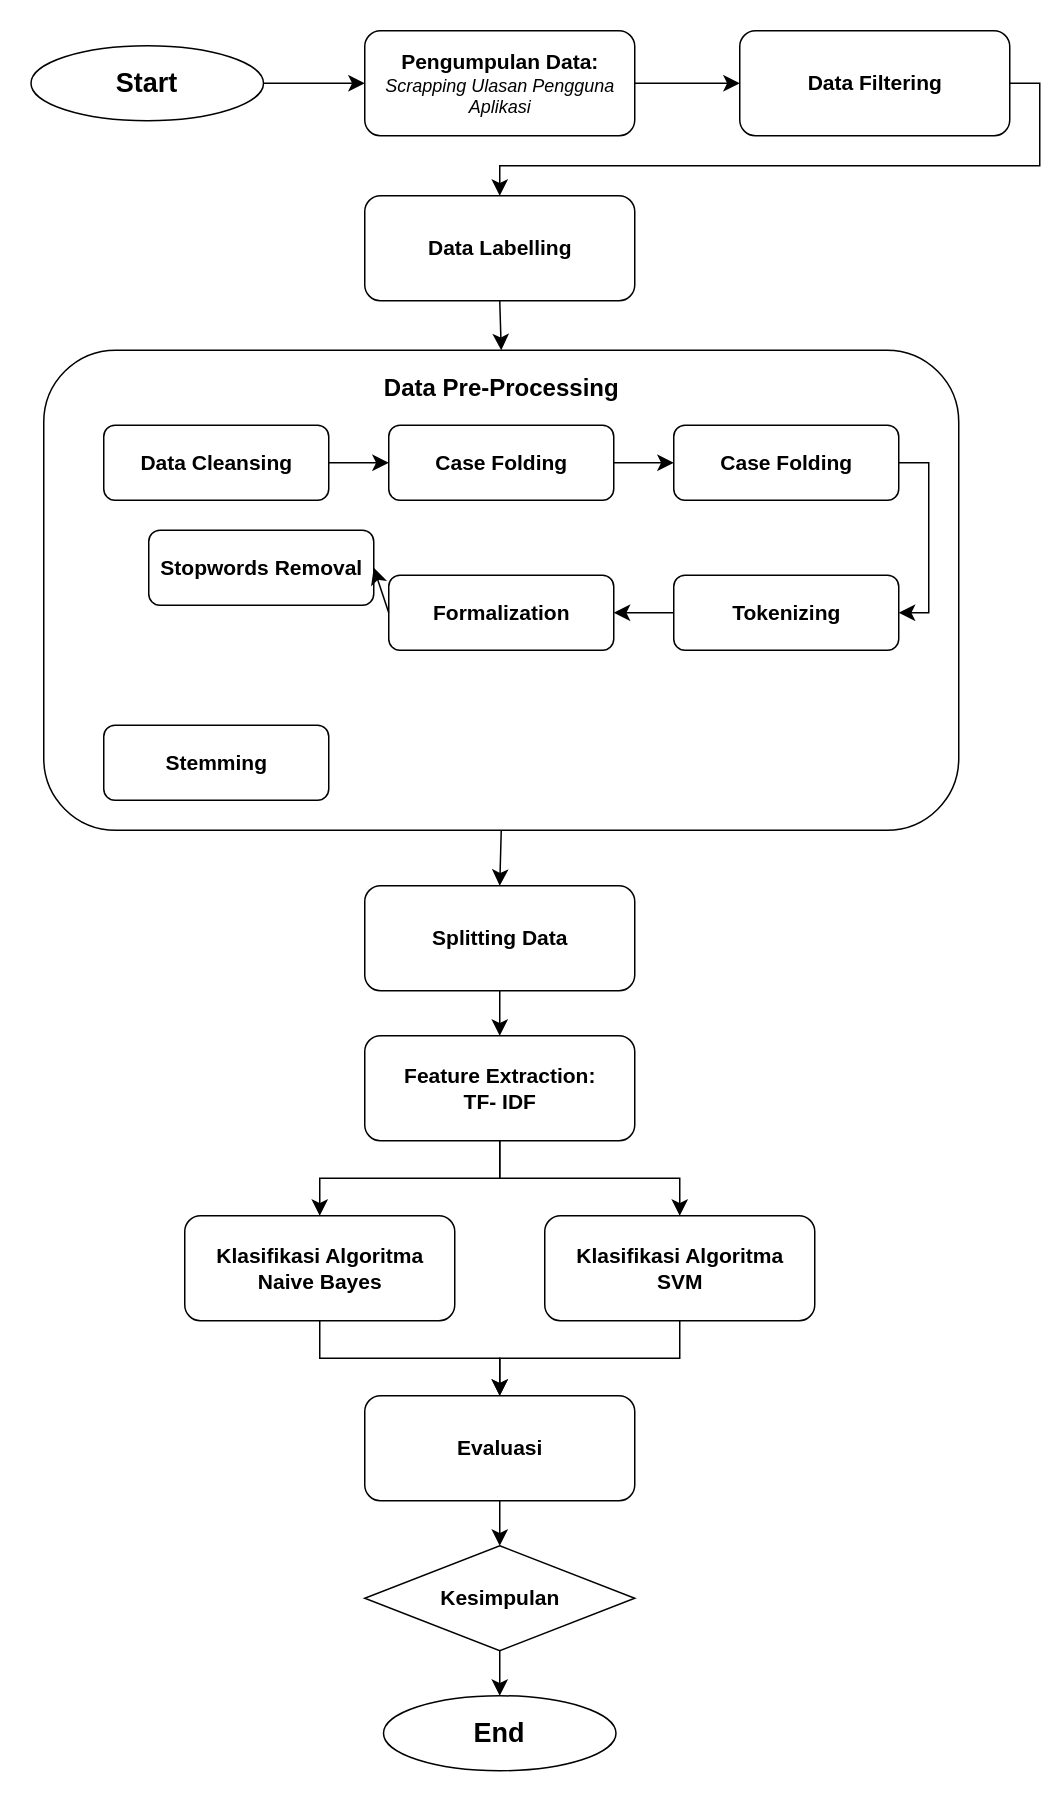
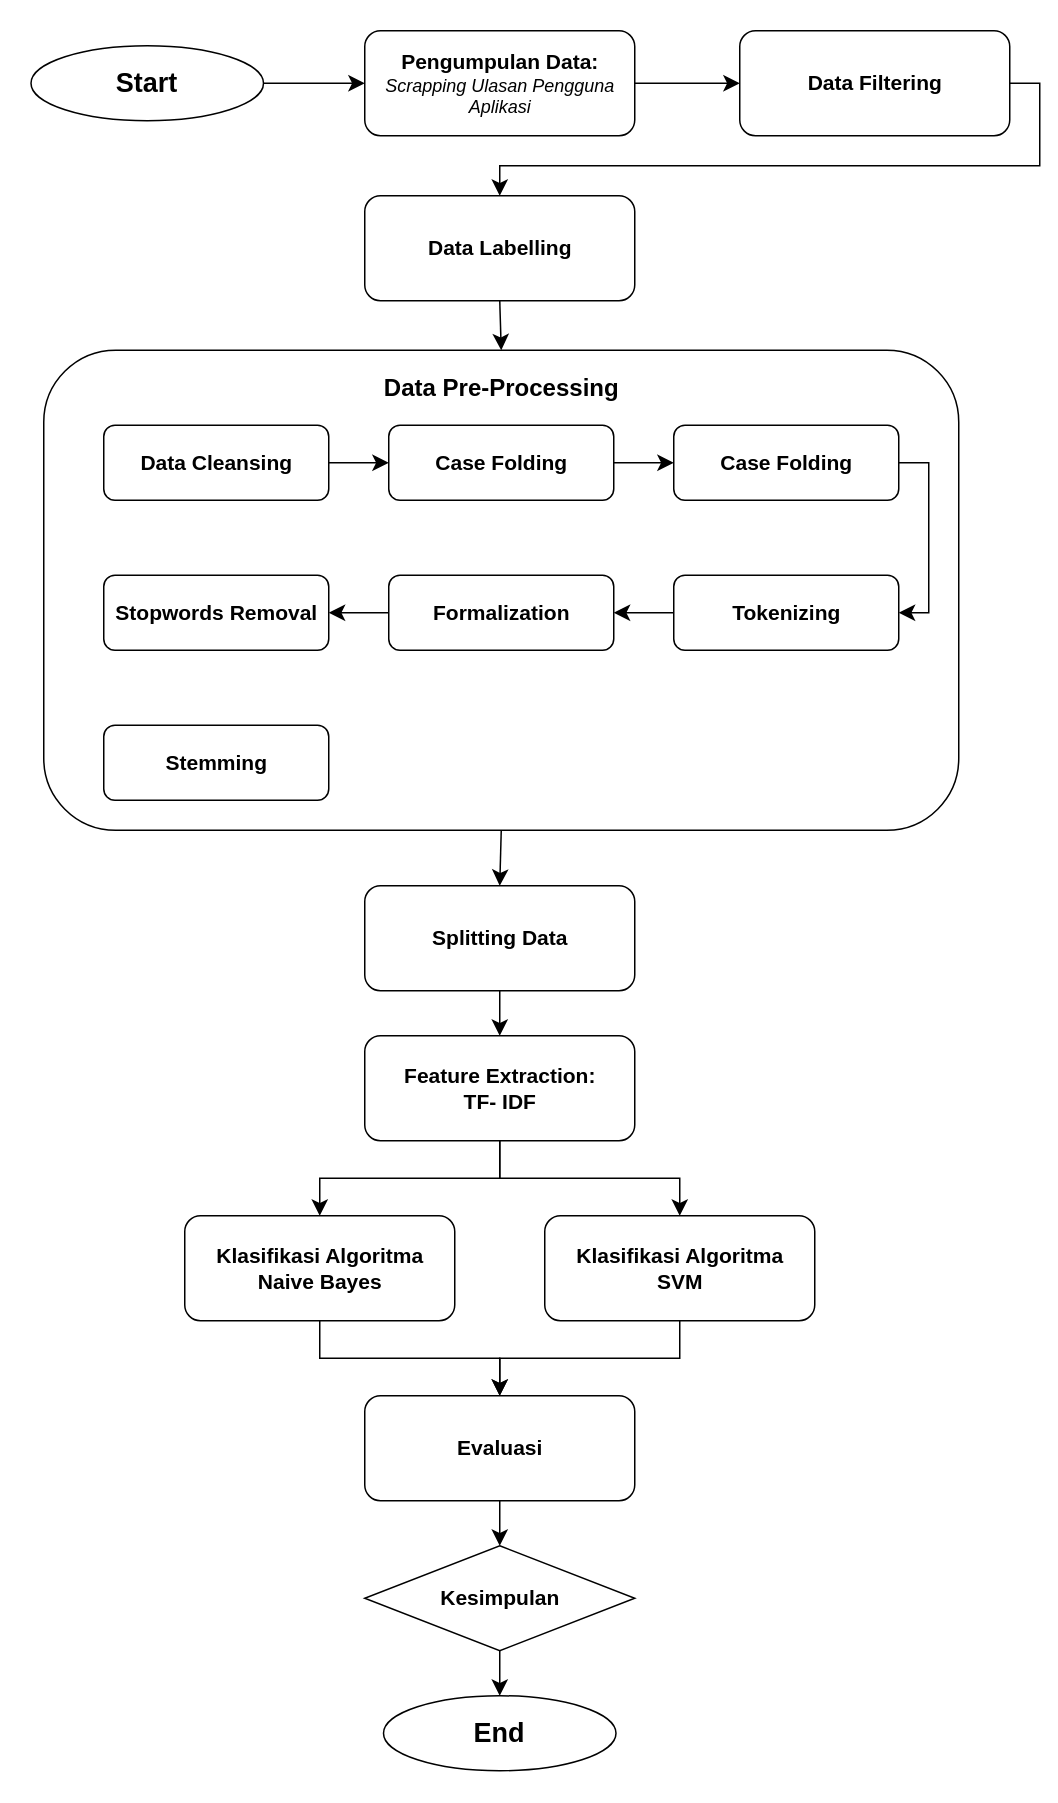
(261, 568) -> (216, 613)
